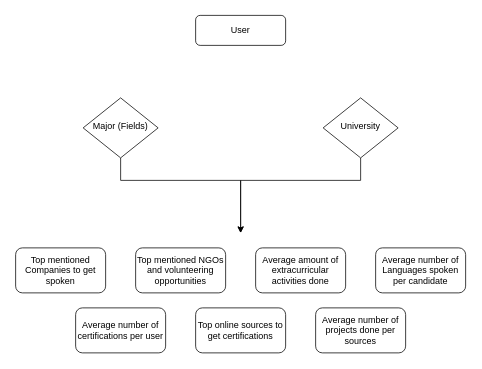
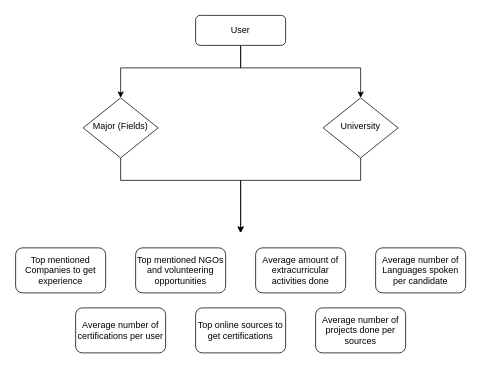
none -> (120, 79)
none -> (360, 79)
(60, 270) -> (60, 270)
